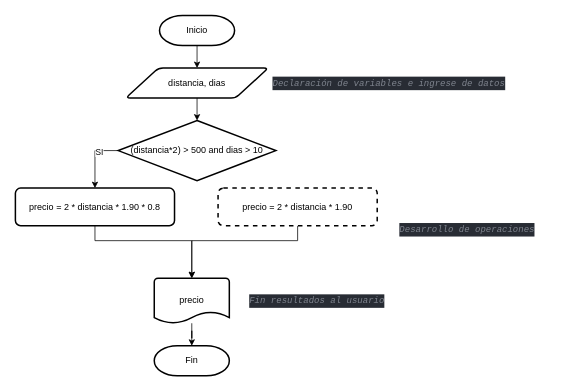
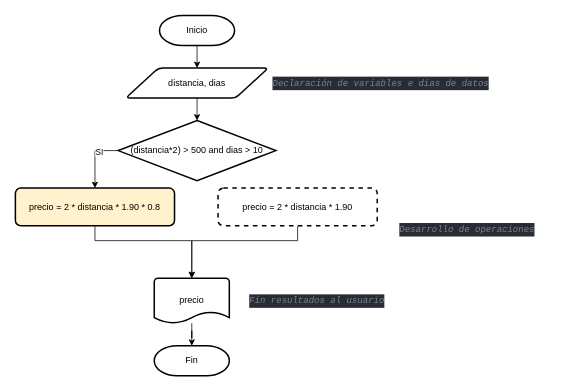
(368, 82) -> (361, 82)
(95, 207) -> (95, 207)
